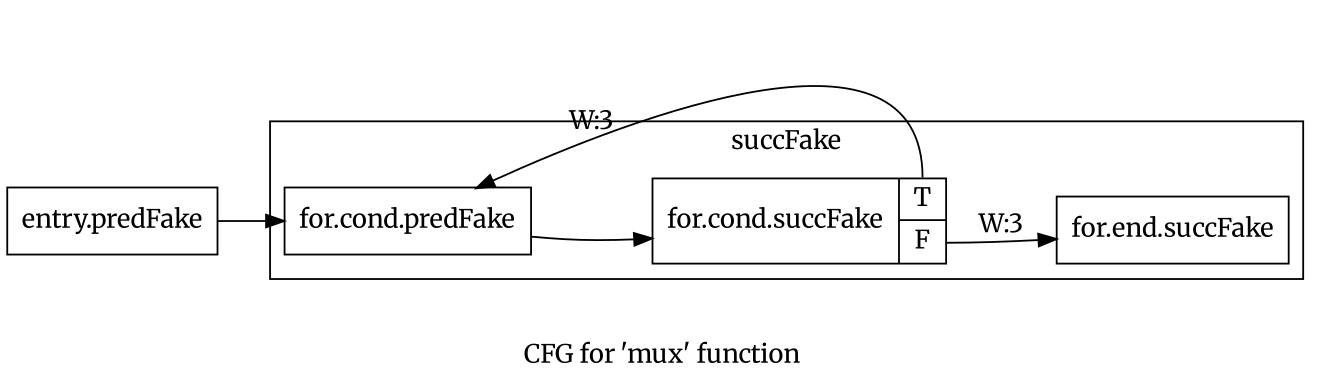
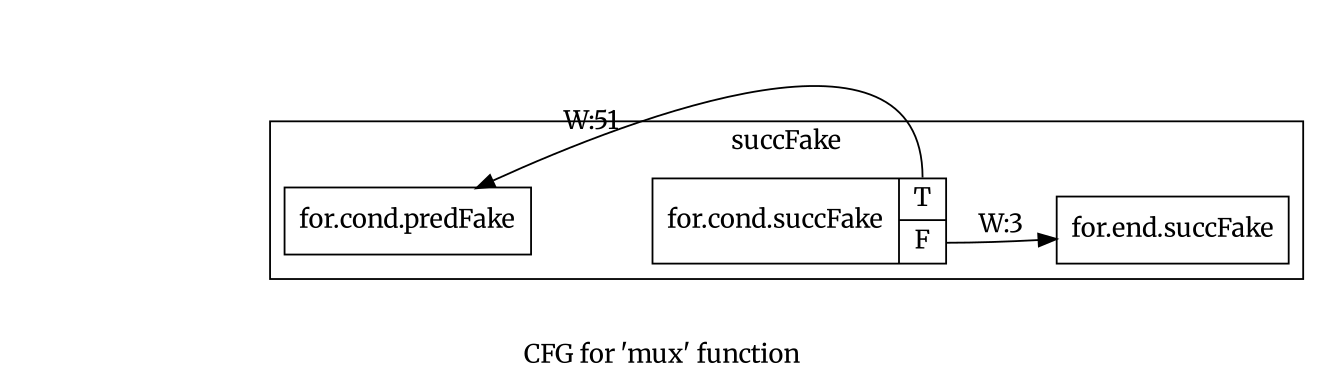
(592, 122) -> (592, 122)
(112, 221) -> none
(582, 240) -> none
